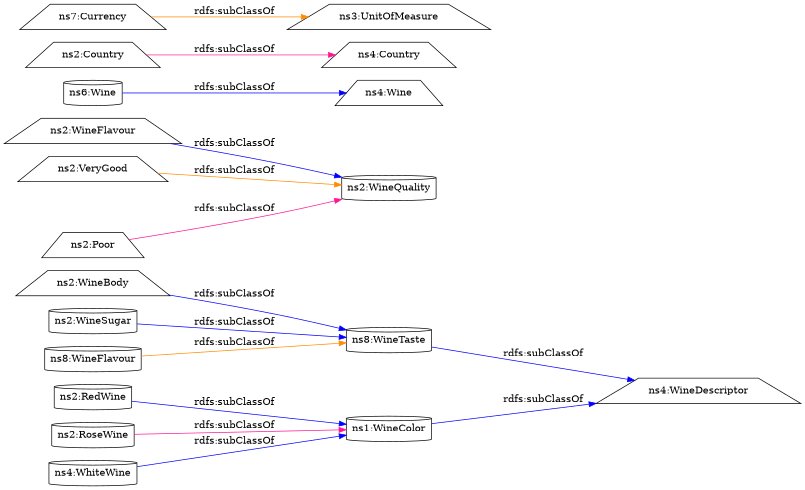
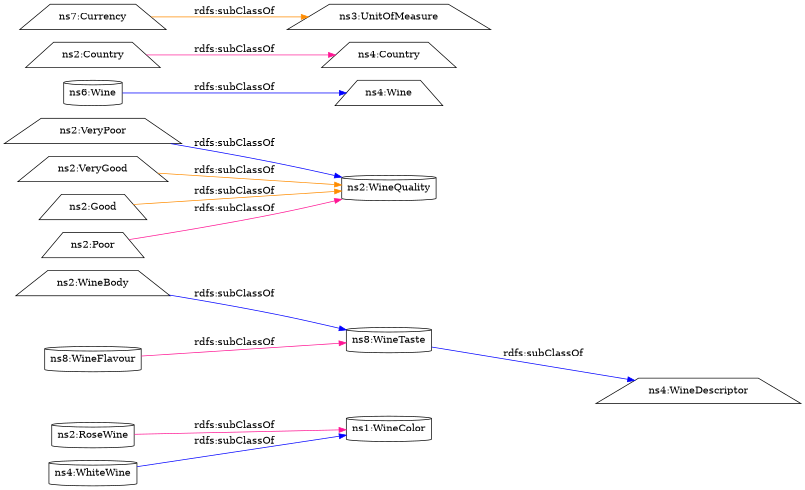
(93, 131) -> (93, 131)
none -> (93, 207)
(93, 321) -> none
(240, 350) -> (240, 350)
(93, 397) -> none
(510, 414) -> none
